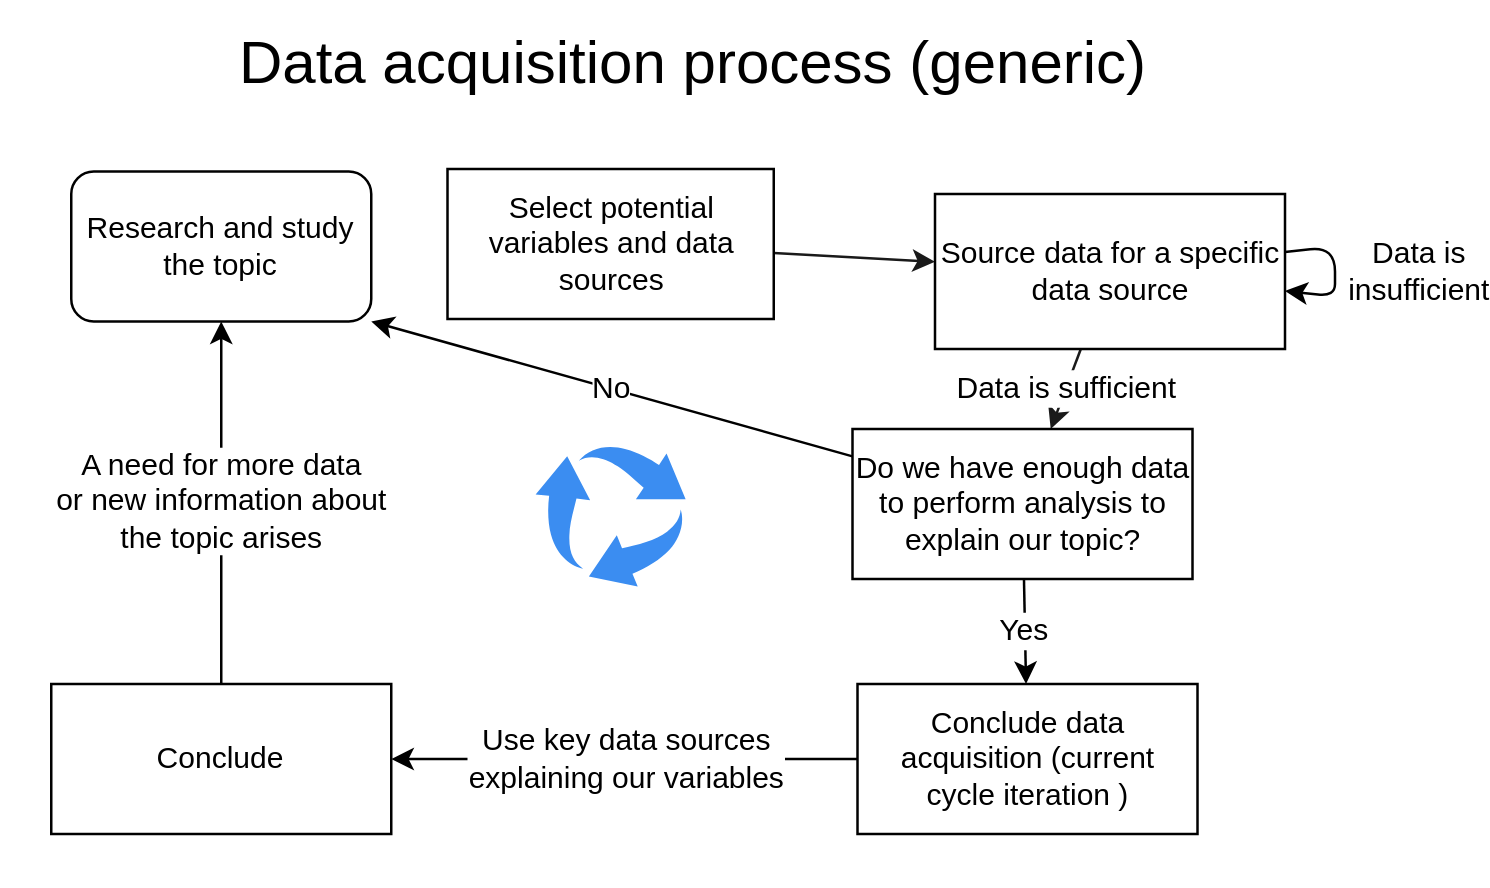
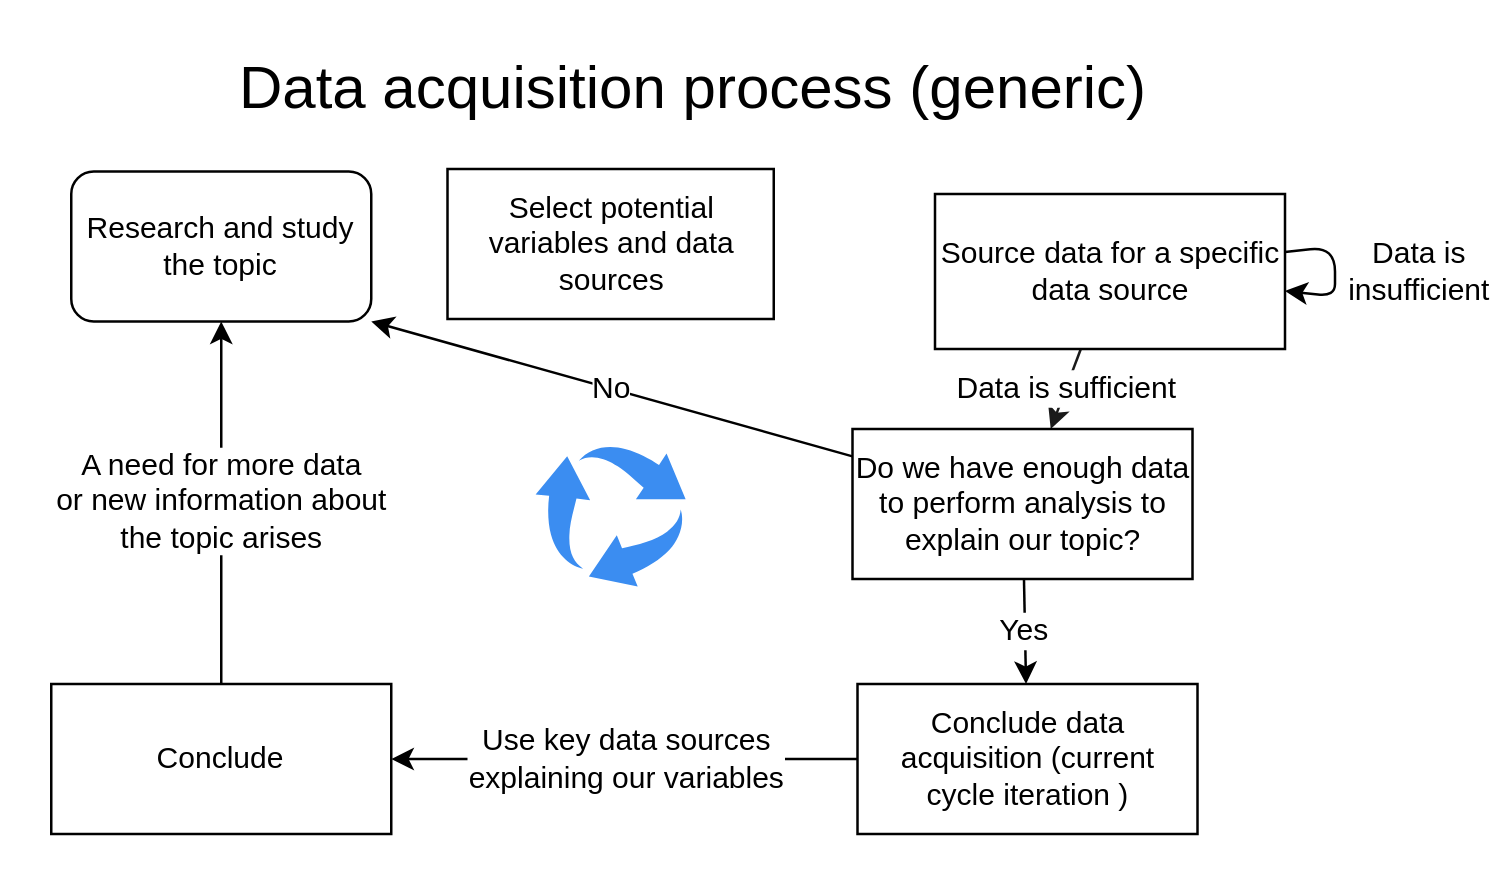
(694, 64) -> (694, 89)
(846, 257) -> none
